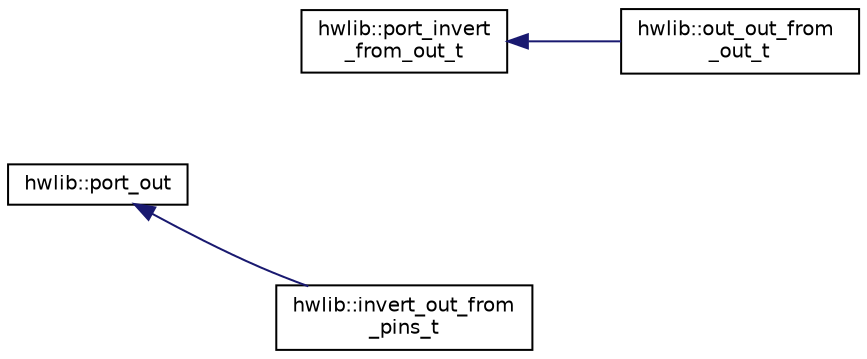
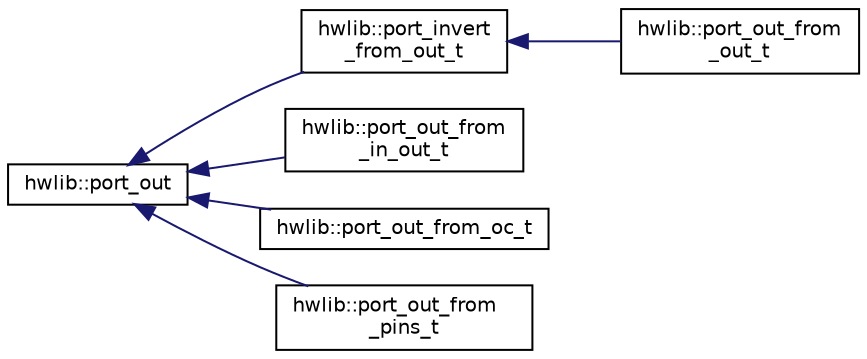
(740, 41) -> (740, 41)
none -> (223, 109)
none -> (404, 140)
none -> (404, 229)
(404, 318) -> (404, 318)
